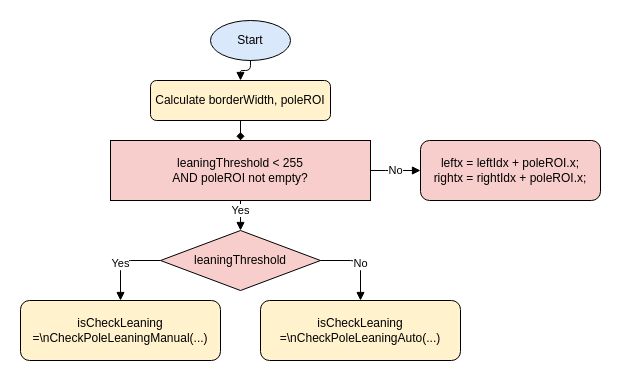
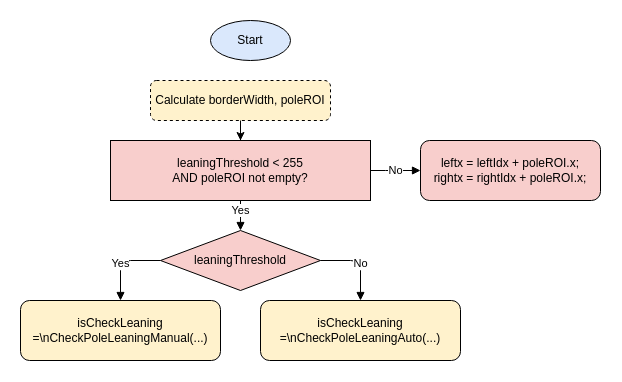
(246, 70) -> none
(241, 101) -> (241, 101)
(241, 132) -> (241, 132)
